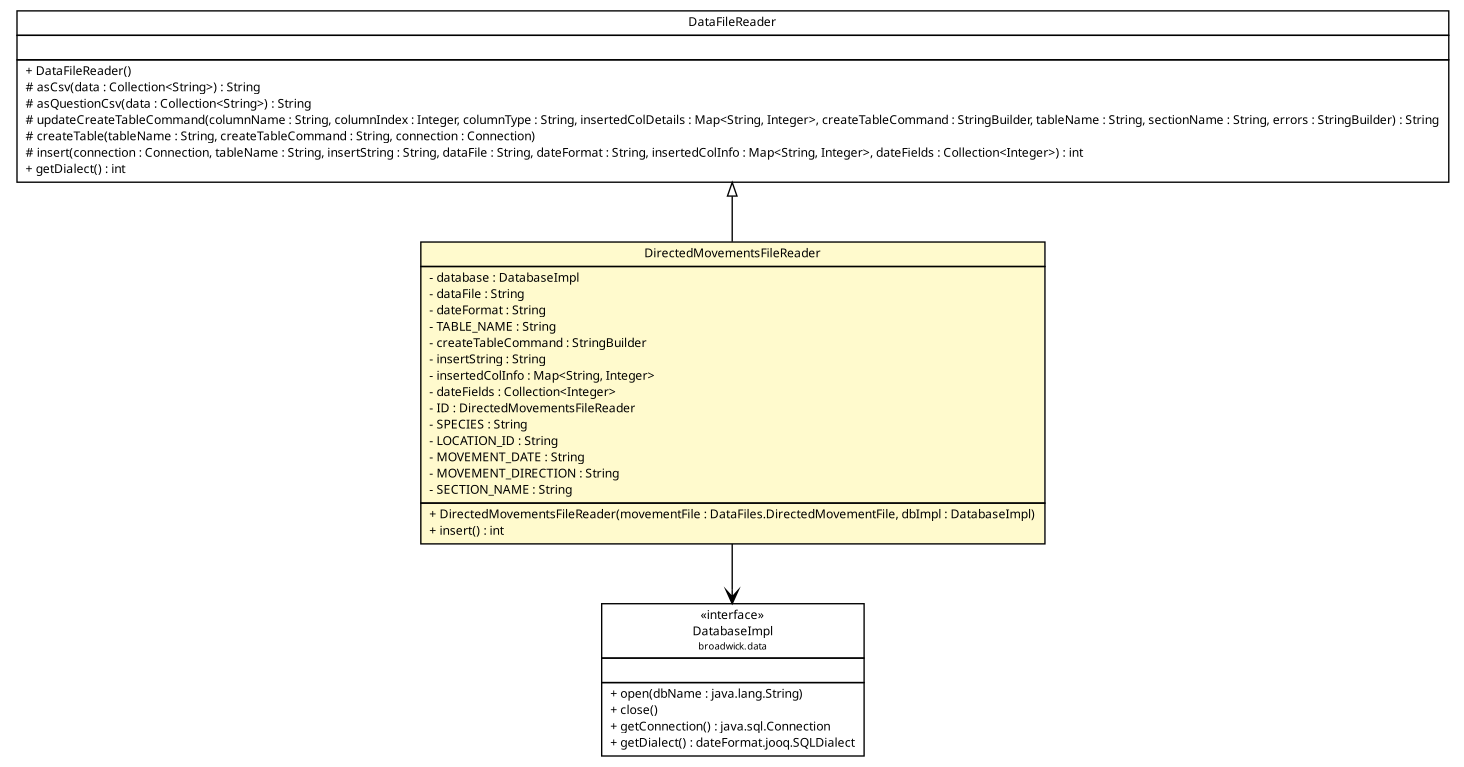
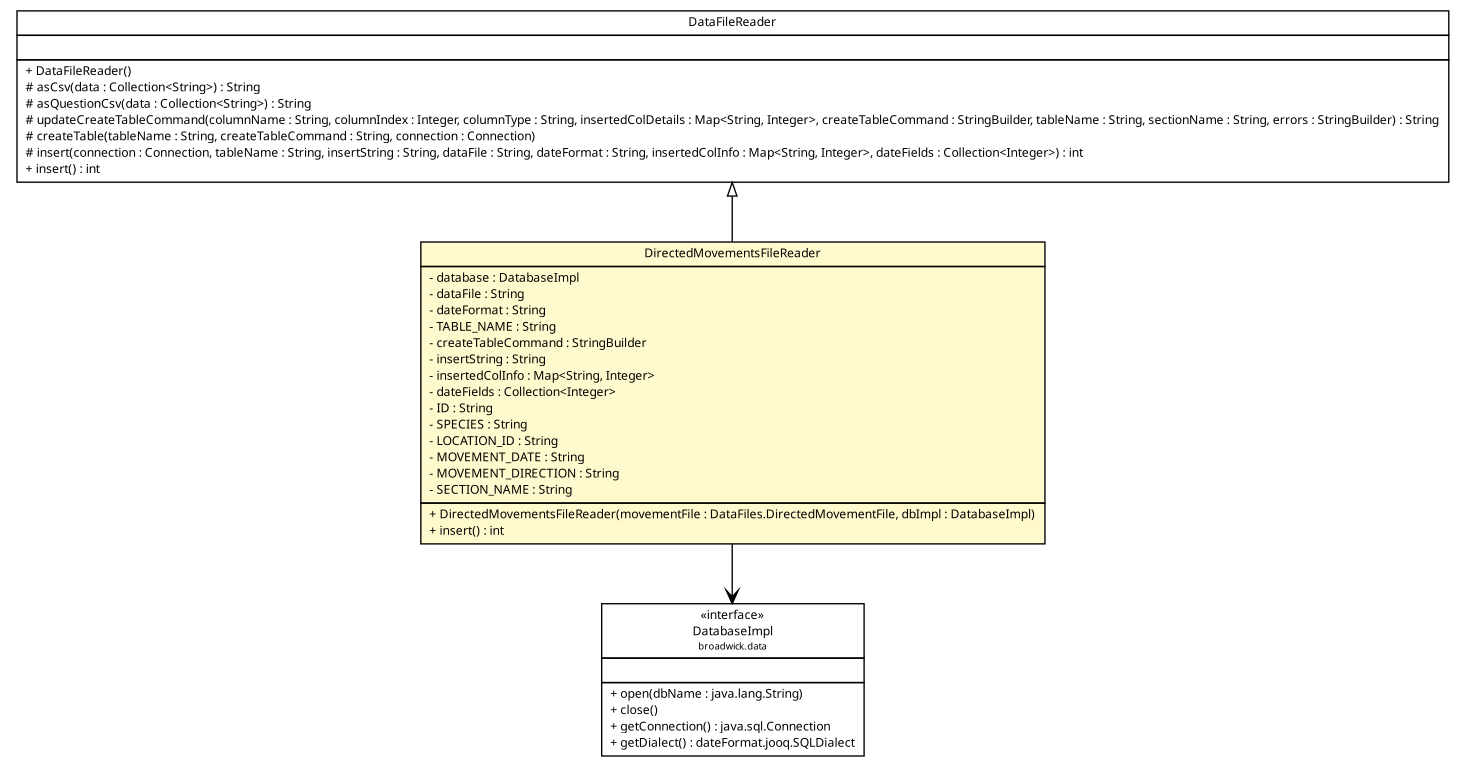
(76, 169) -> (63, 169)
(533, 409) -> (462, 409)
